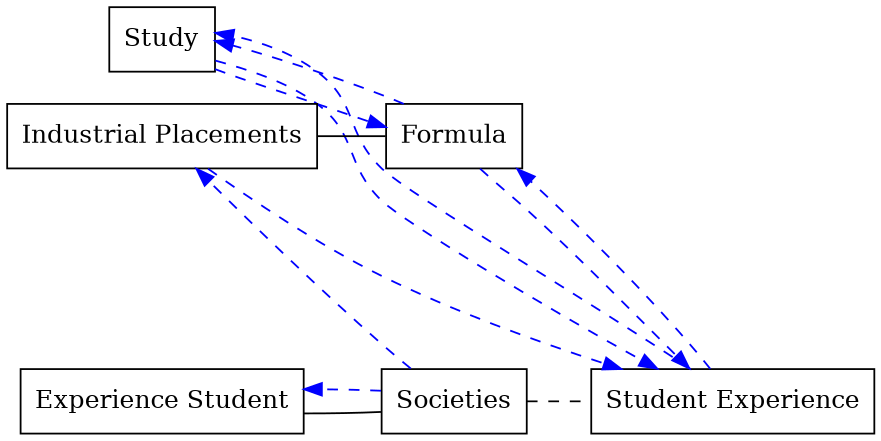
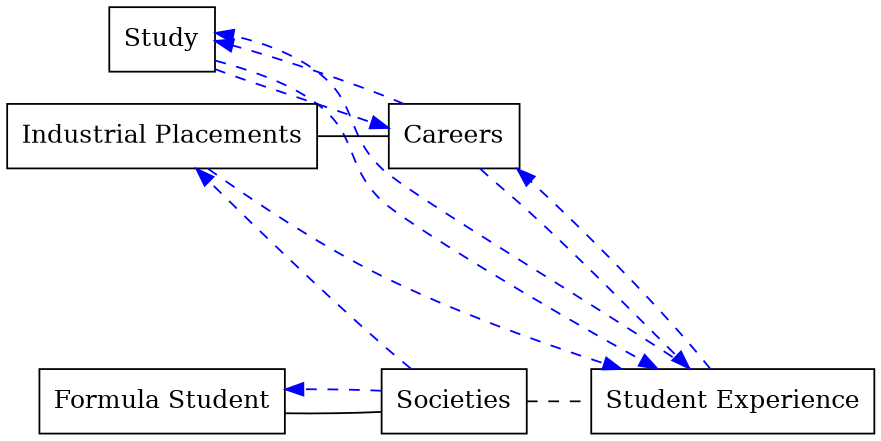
(454, 136) -> (454, 136)
(162, 401) -> (162, 401)
